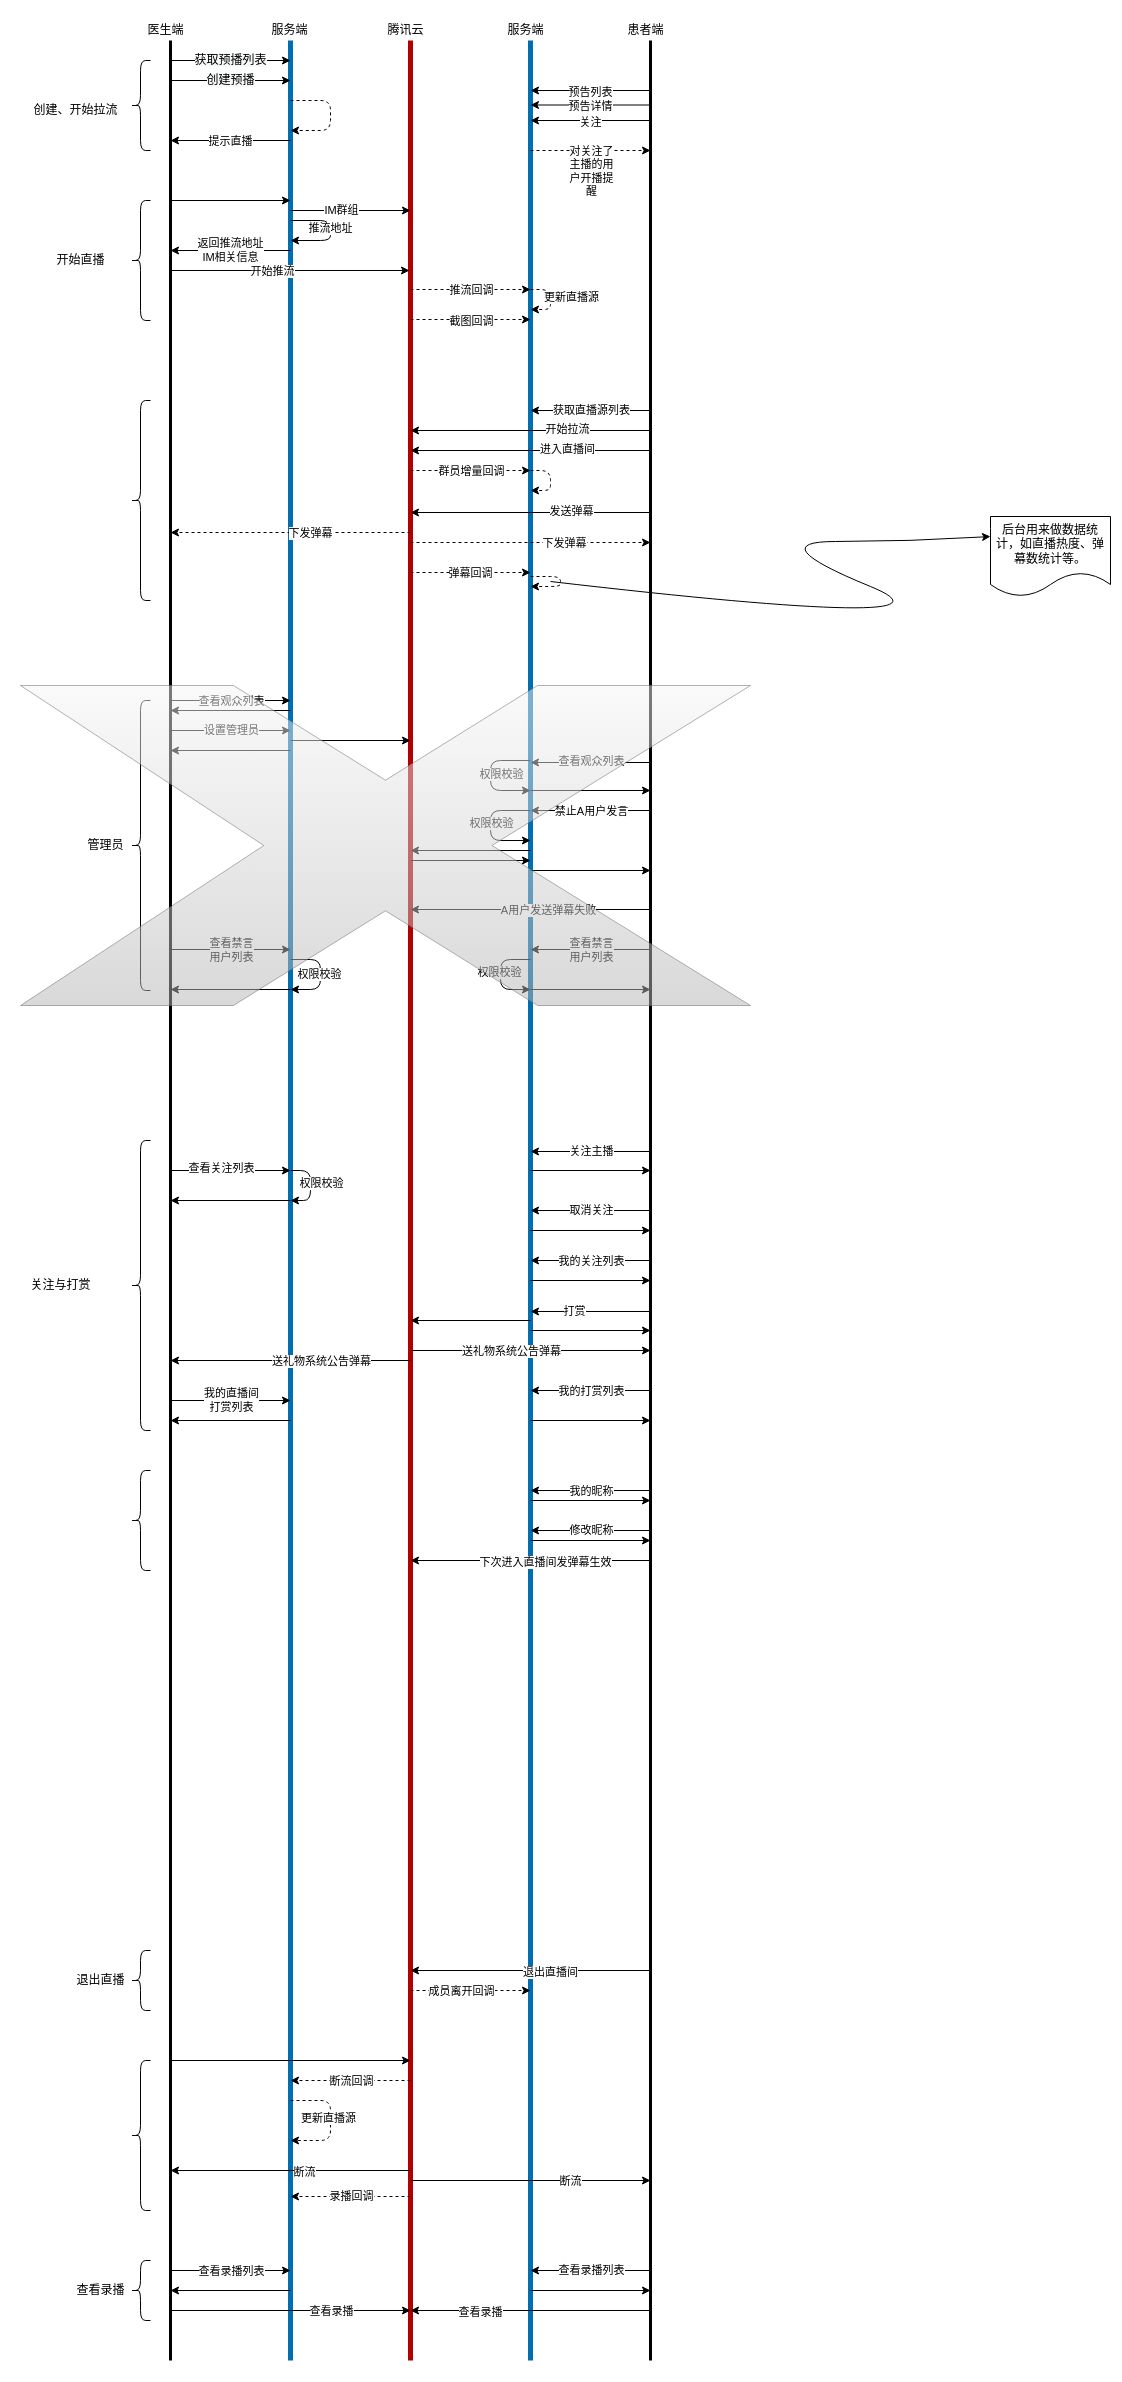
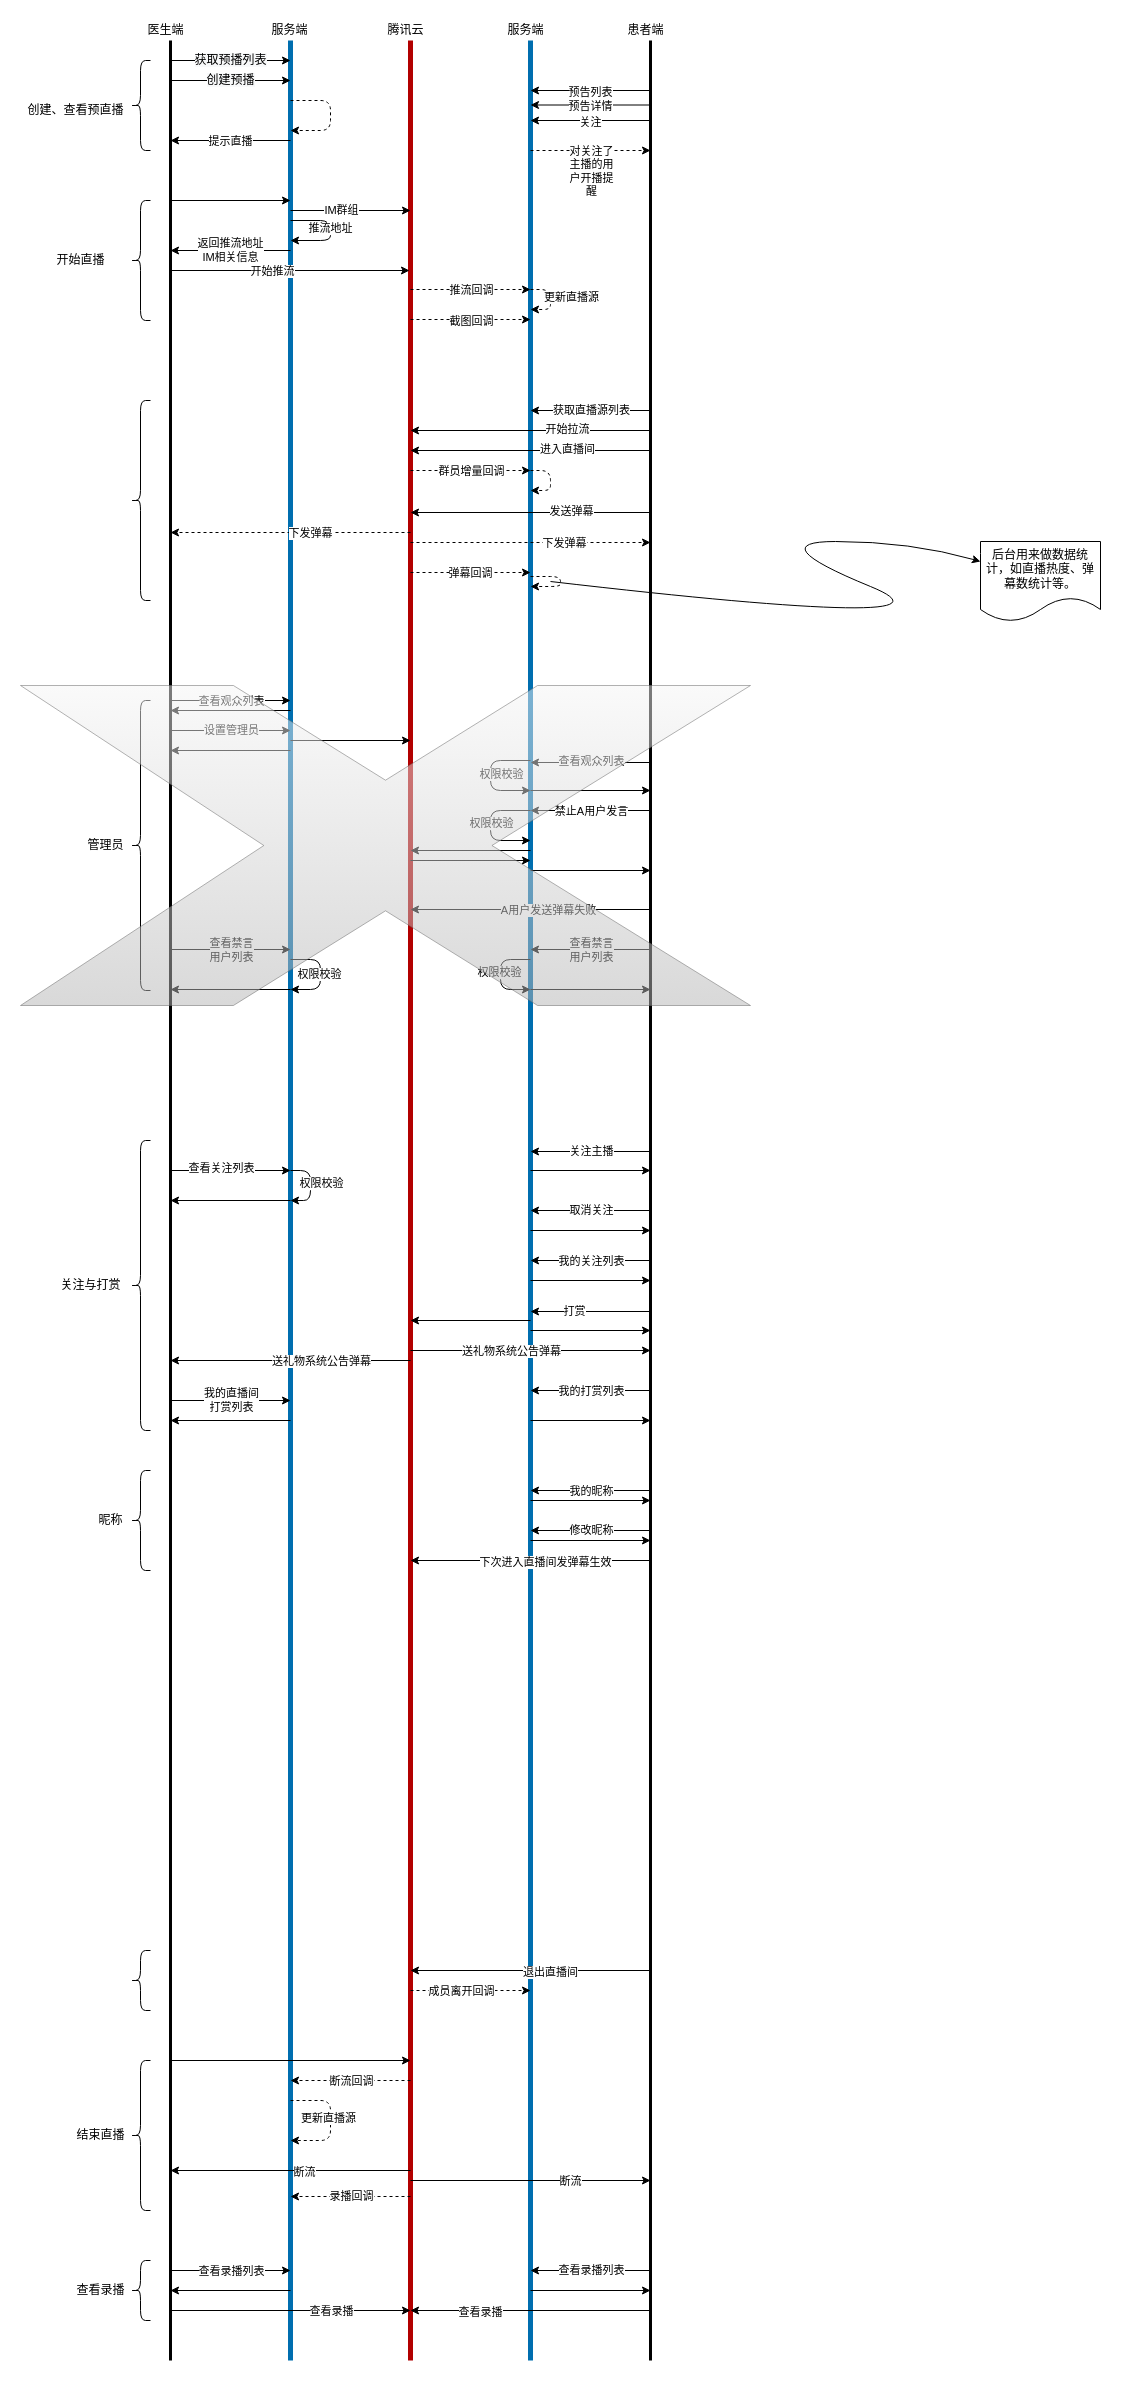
(76, 111) -> (76, 111)
(1051, 557) -> (1041, 582)
(61, 1286) -> (91, 1286)
none -> (111, 1521)
(101, 1981) -> none
none -> (101, 2136)
